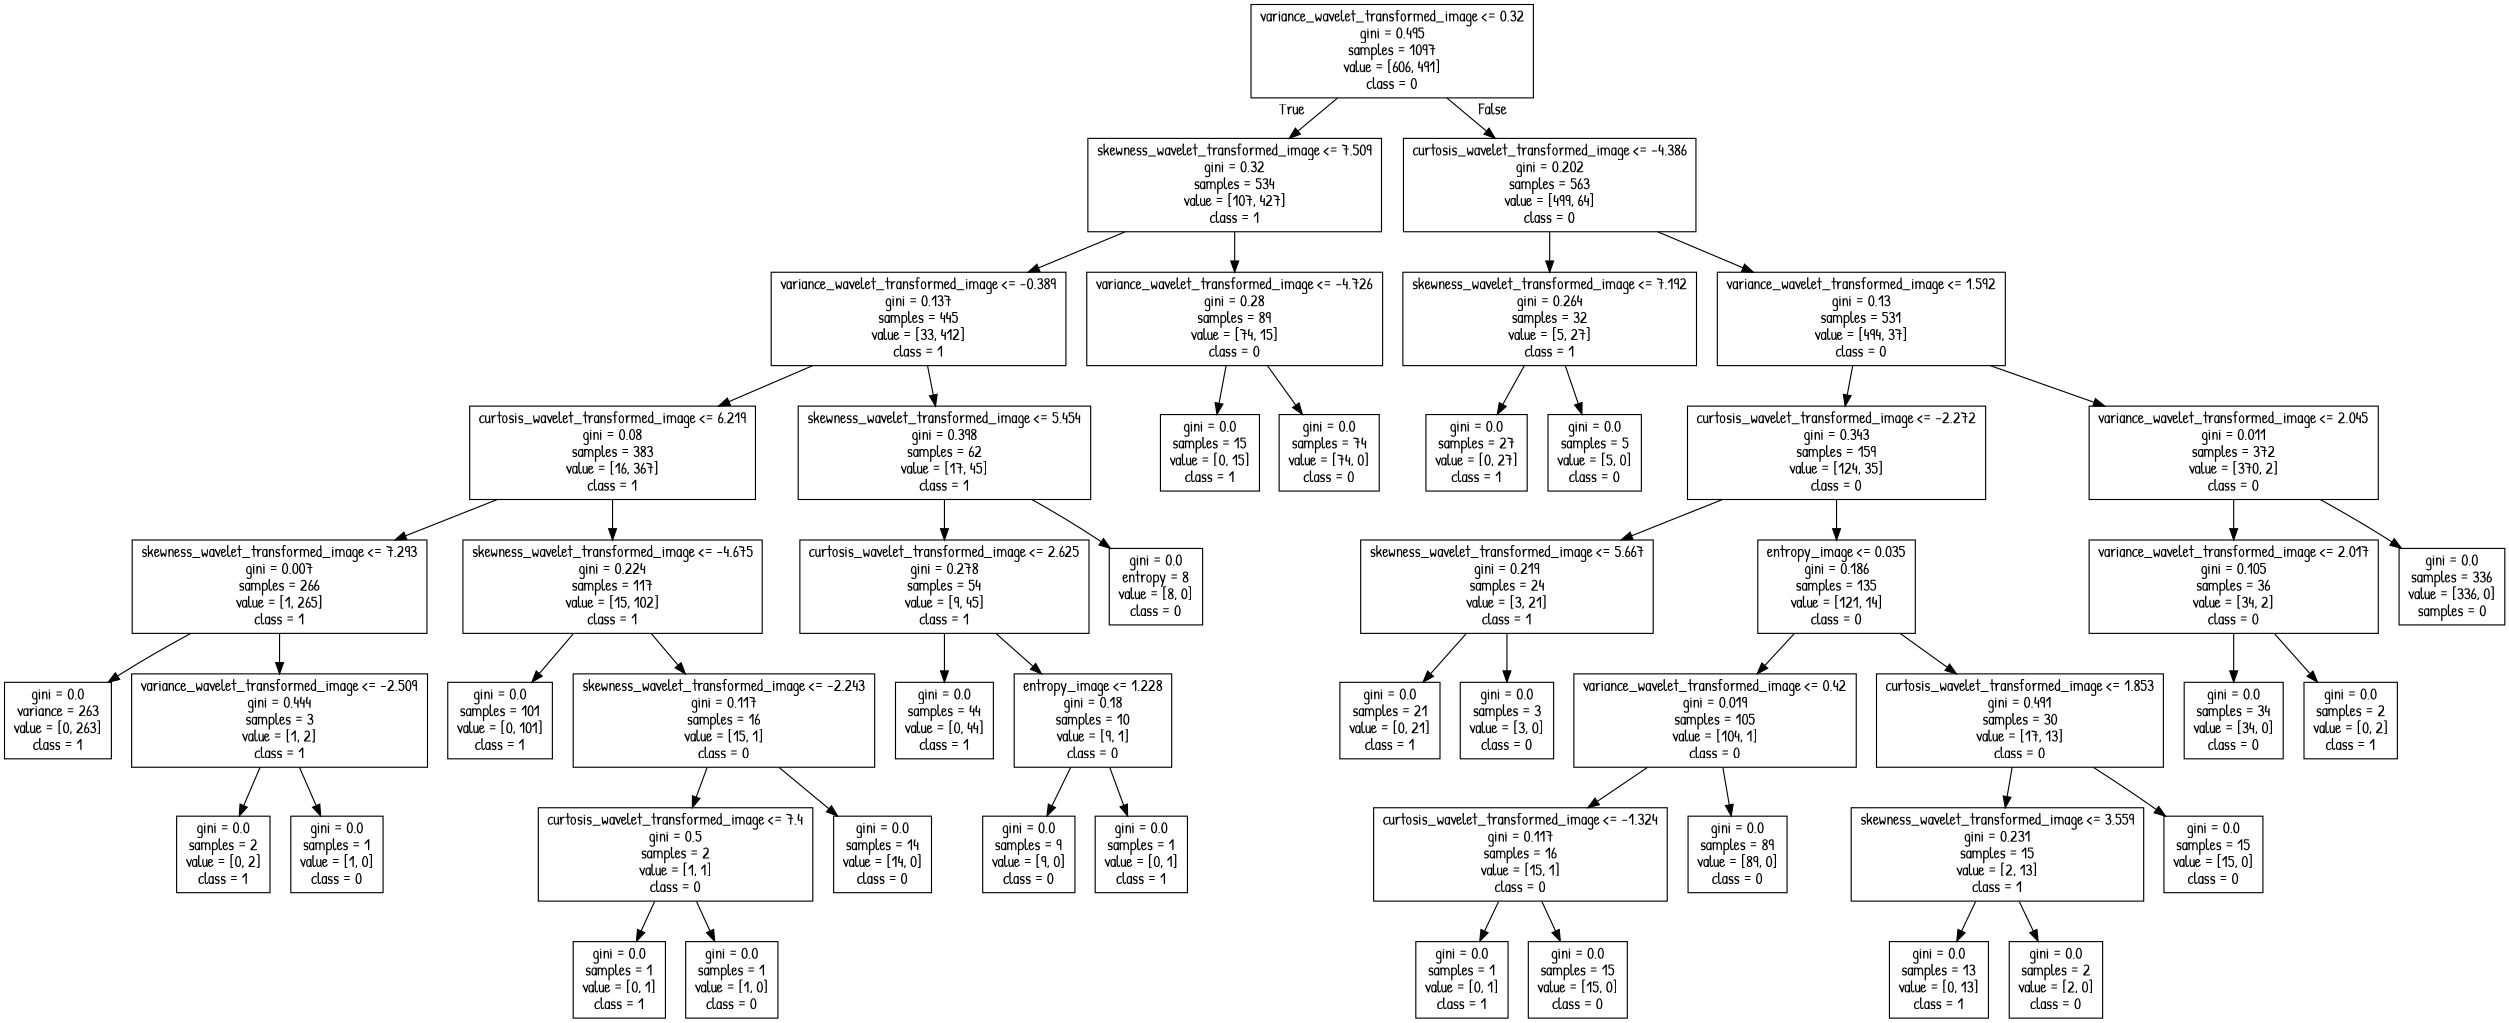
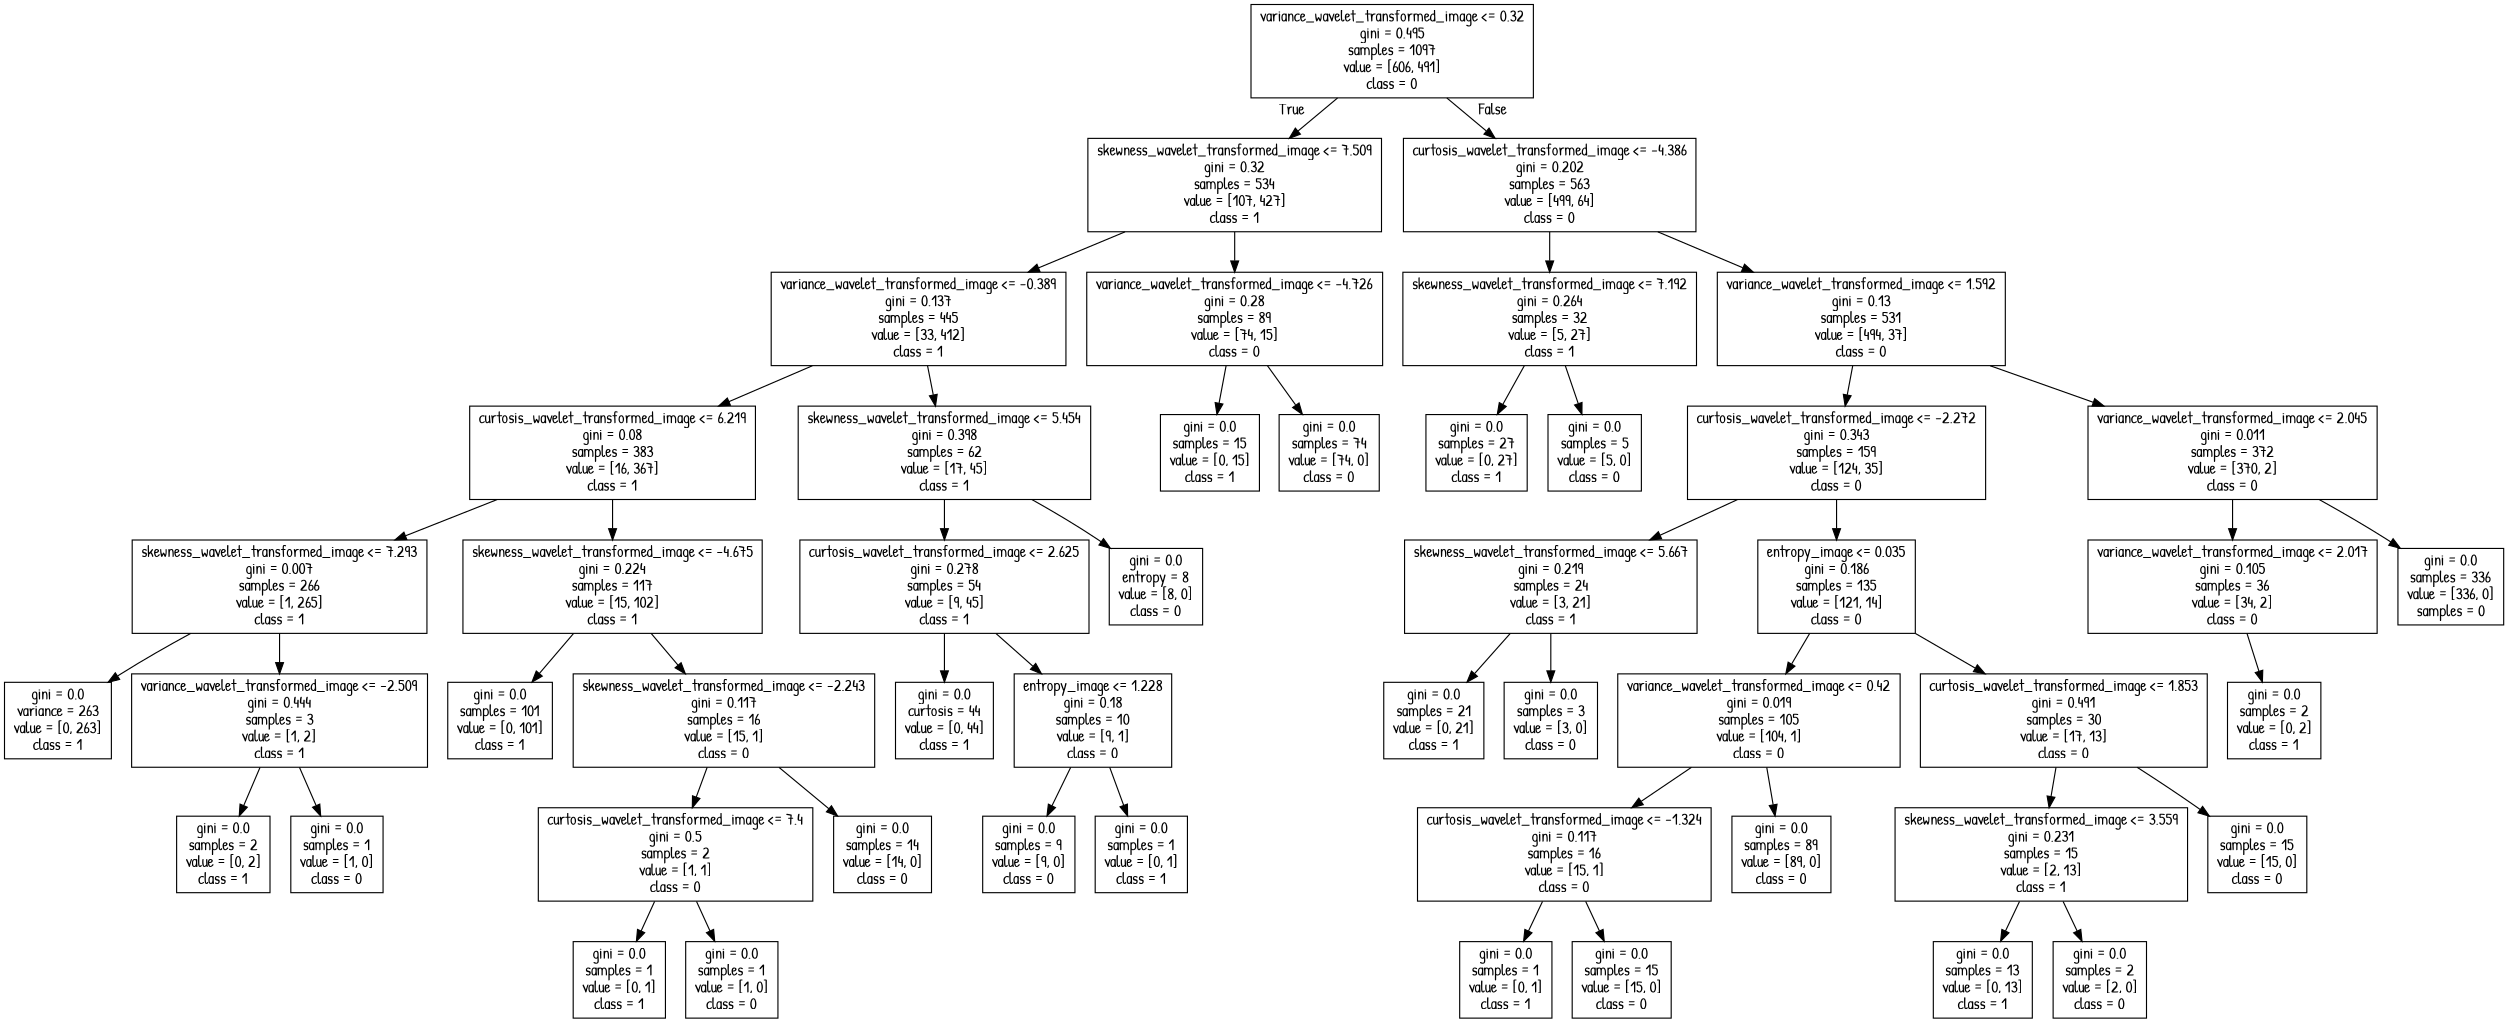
(944, 721) -> (944, 721)
(2234, 721) -> none
